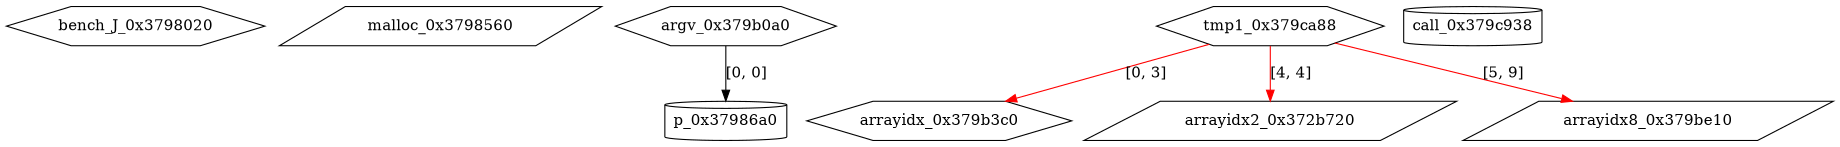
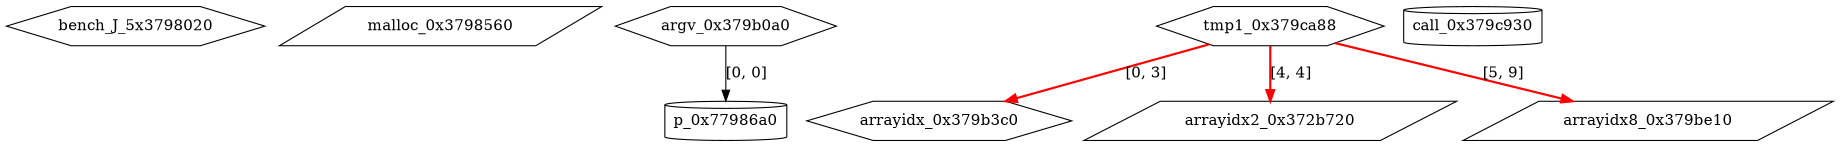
(136, 26) -> (136, 26)
(1473, 26) -> (1473, 26)
(1270, 68) -> (1270, 68)
(1113, 71) -> (1113, 71)
(1448, 71) -> (1448, 71)
(726, 121) -> (726, 121)
